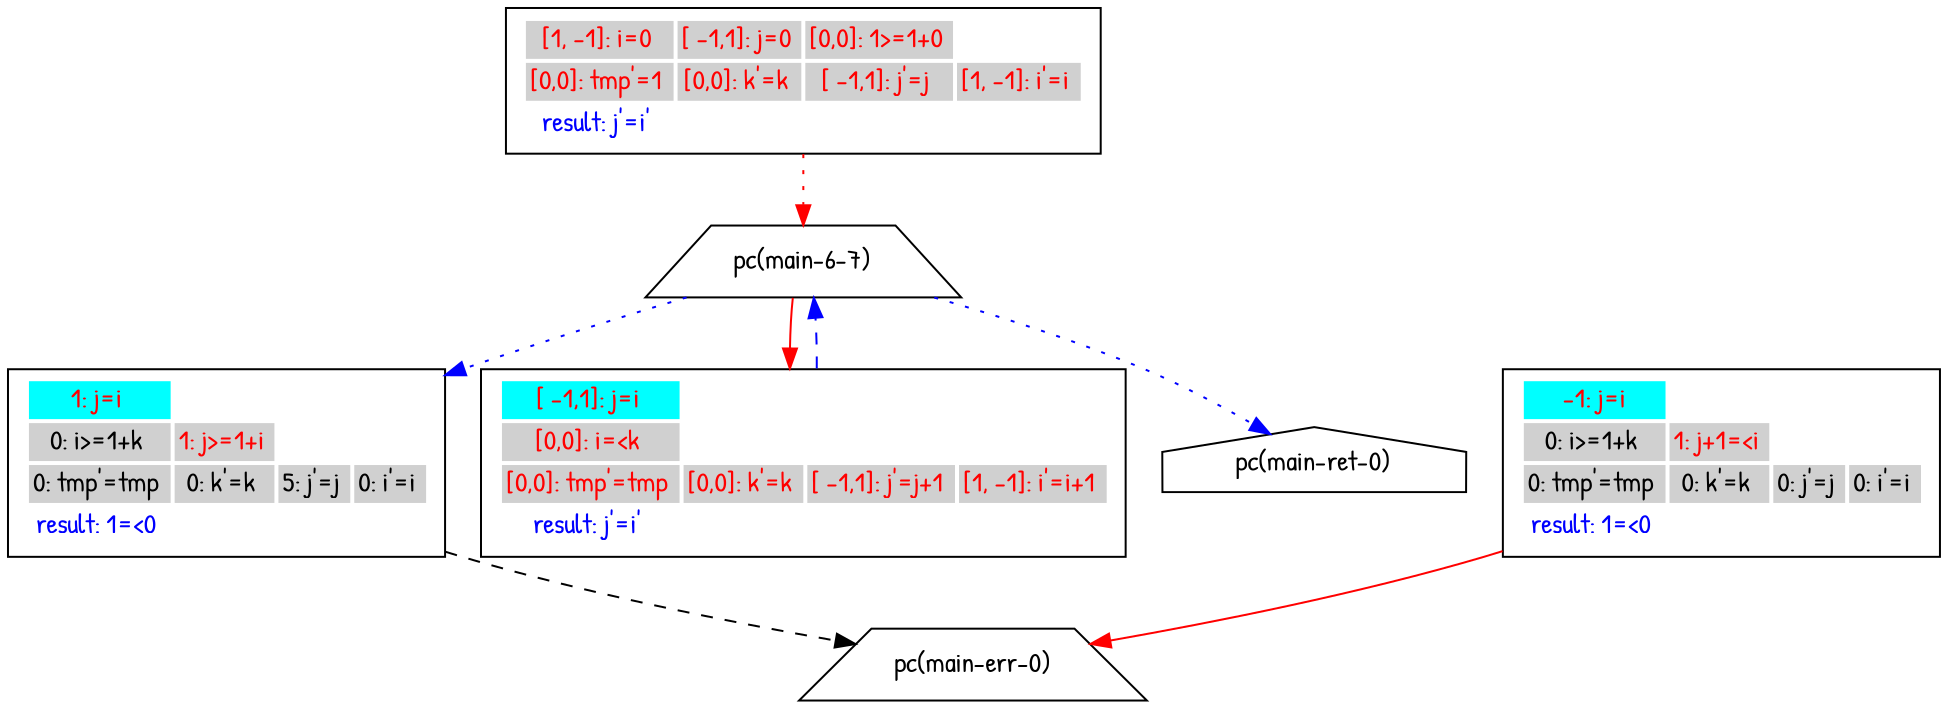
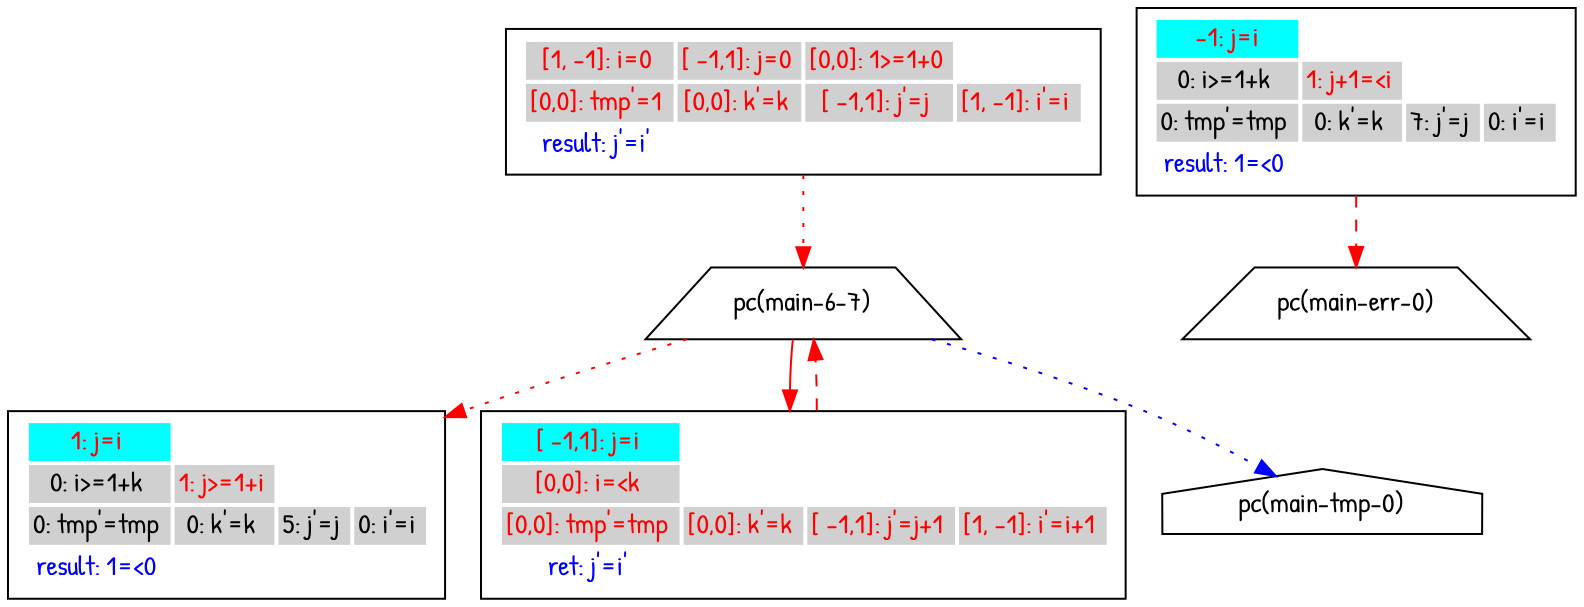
(575, 332) -> (575, 374)
(817, 343) -> (817, 385)
(1314, 463) -> (1322, 505)
(1809, 483) -> (1443, 122)
(591, 525) -> (591, 567)
(1308, 601) -> (1356, 221)
(639, 602) -> none
